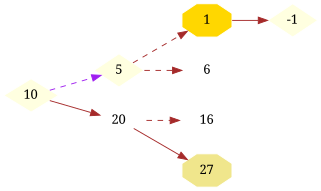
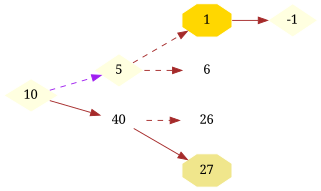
(119, 120) -> (119, 120)
(207, 120) -> (207, 120)
